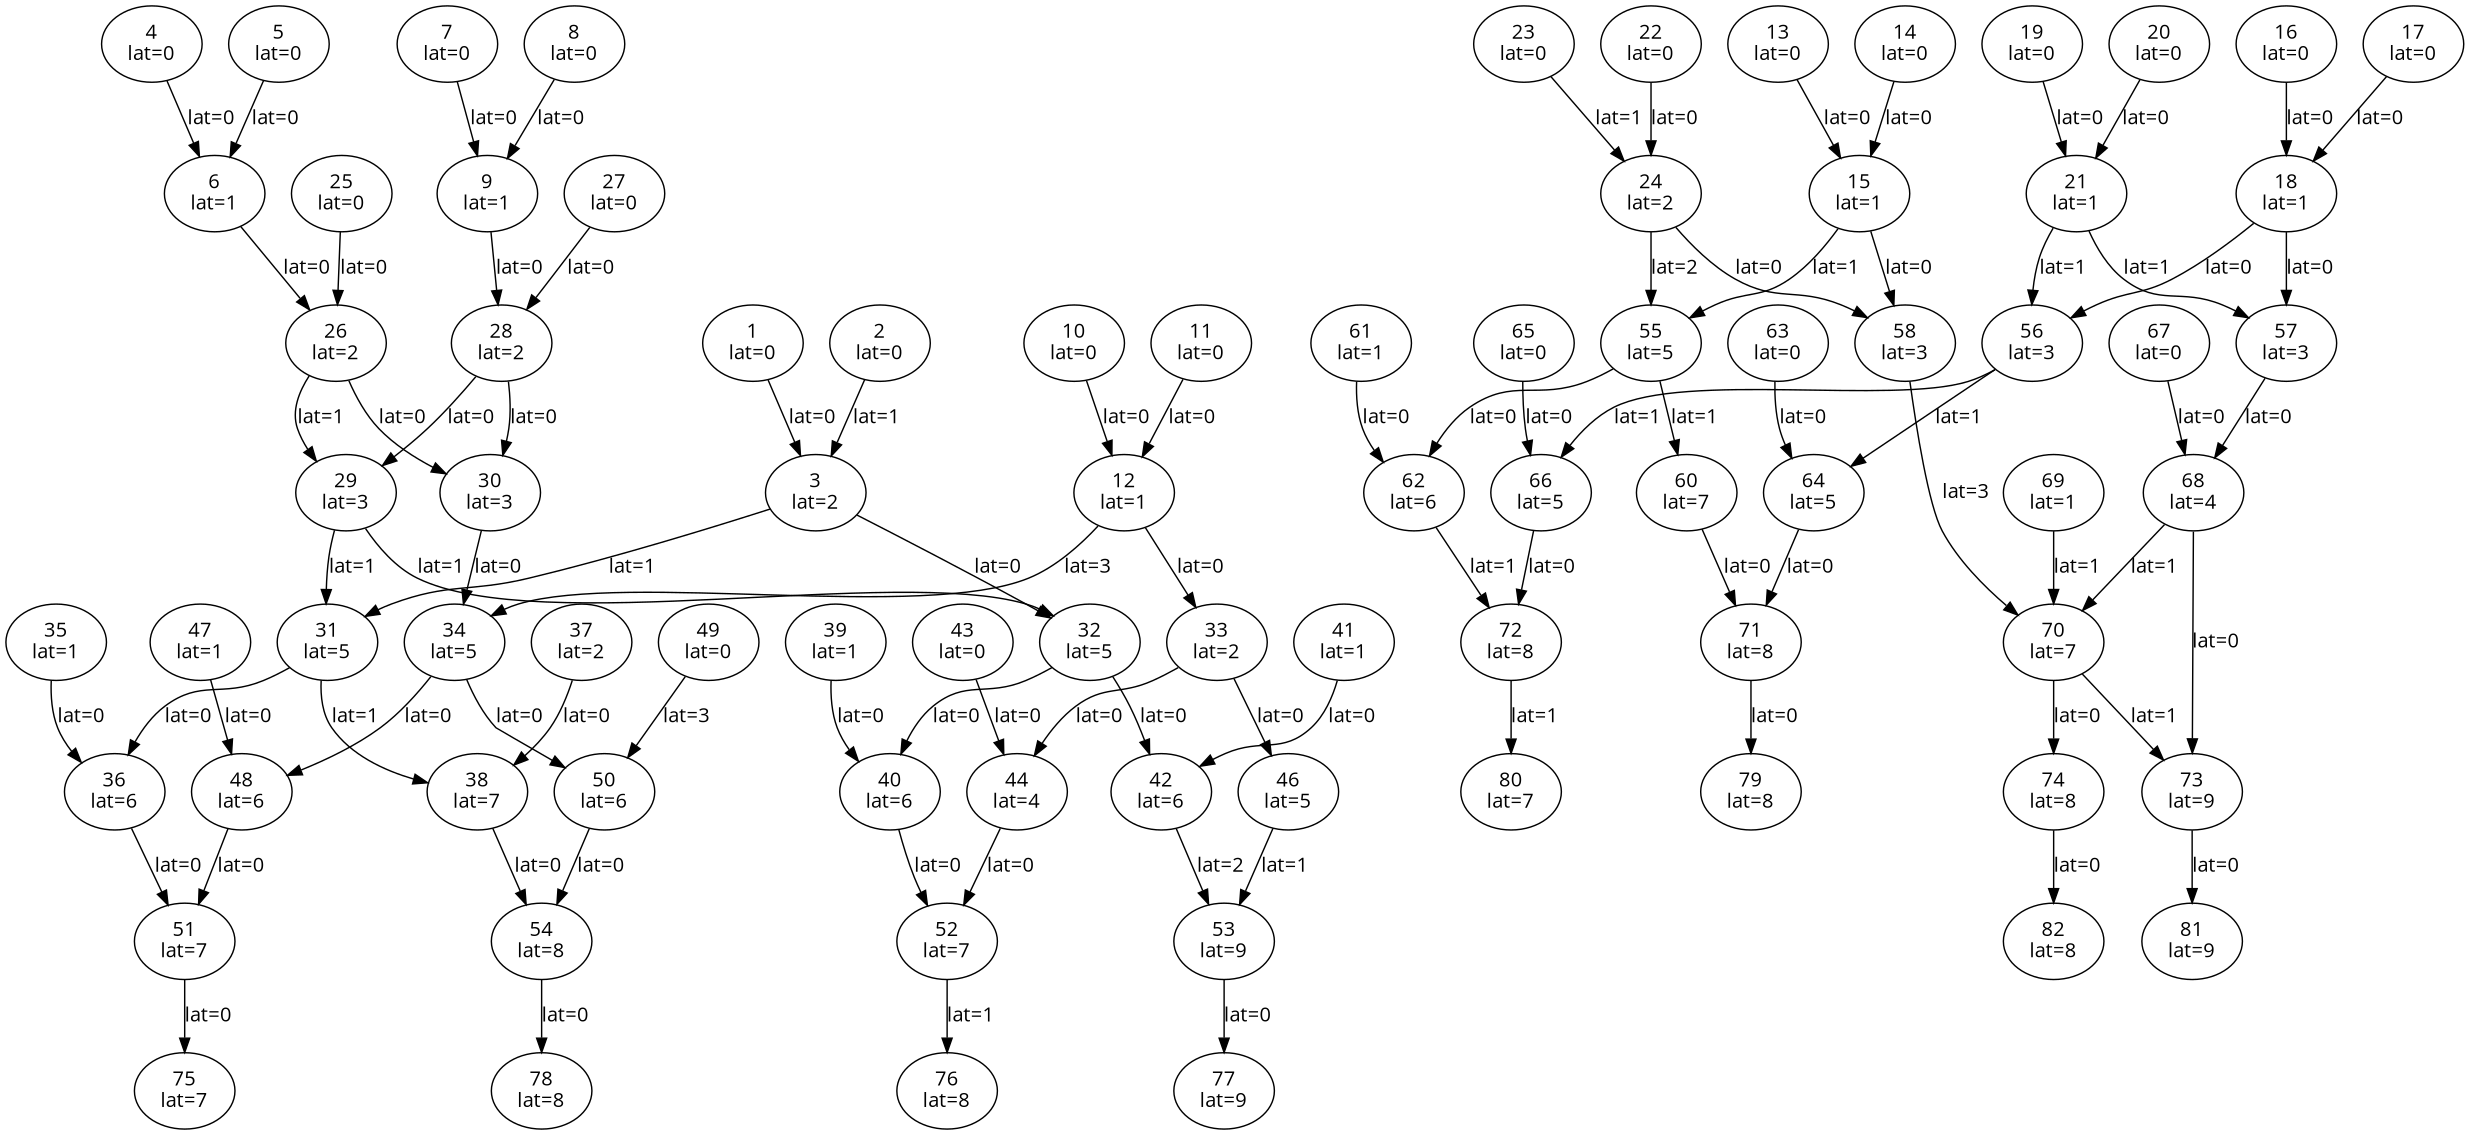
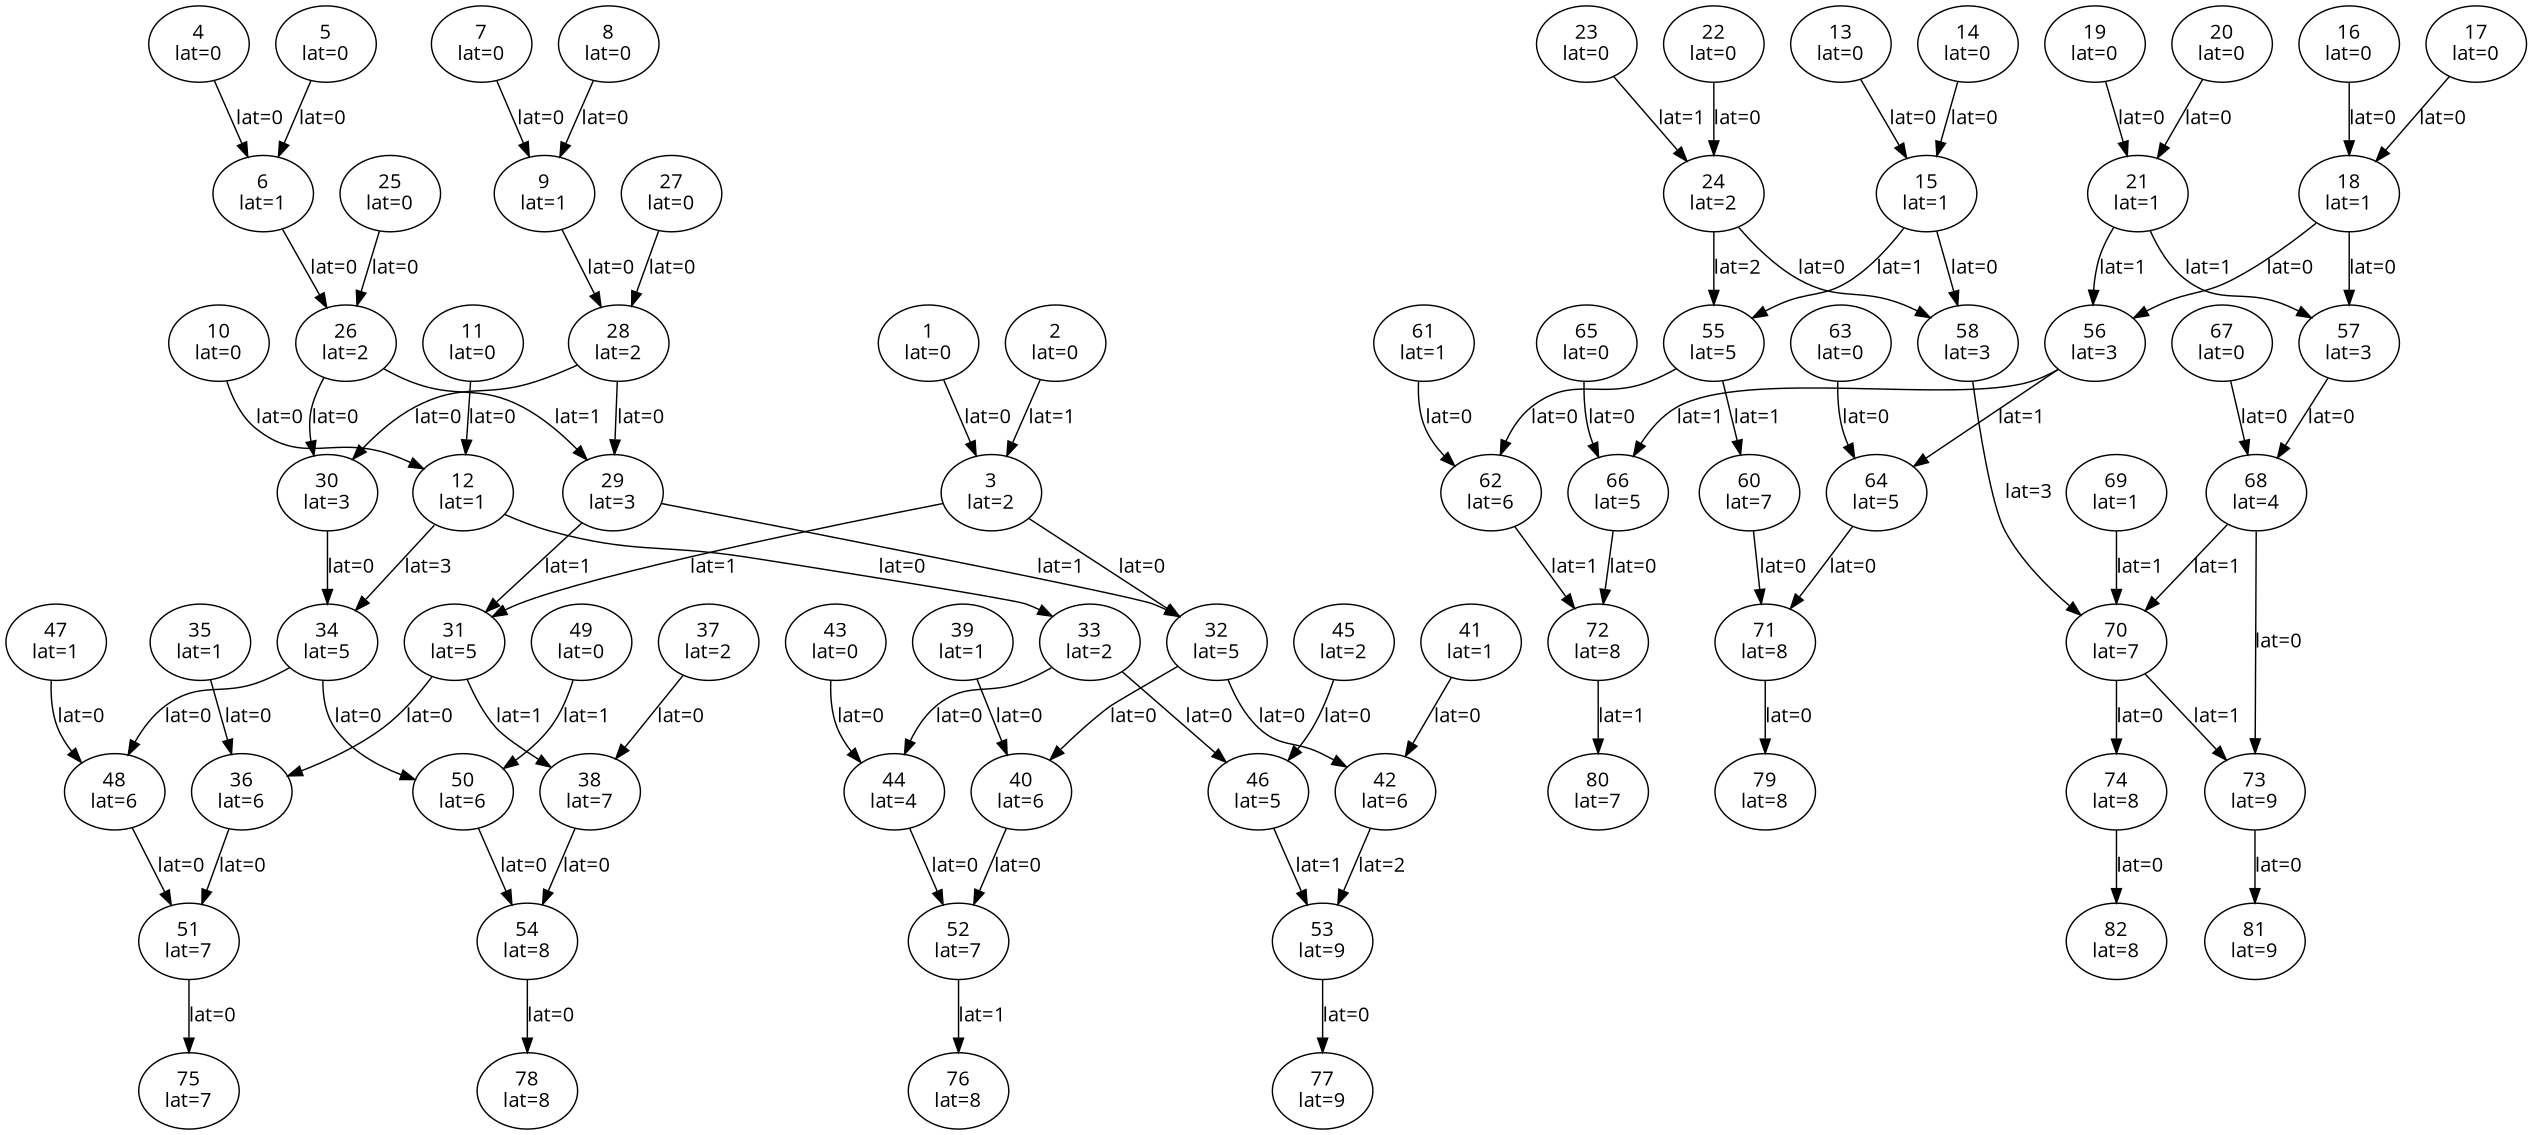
none -> (1344, 642)
(687, 717) -> (587, 717)
